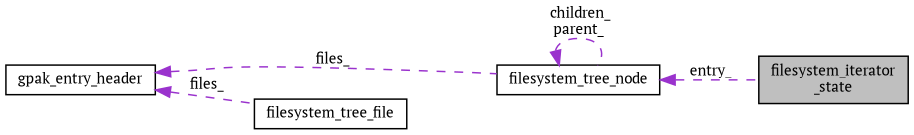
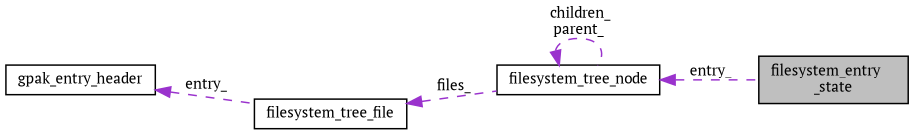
(334, 68) -> (459, 96)
(834, 80) -> (834, 80)
(205, 85) -> (205, 85)
